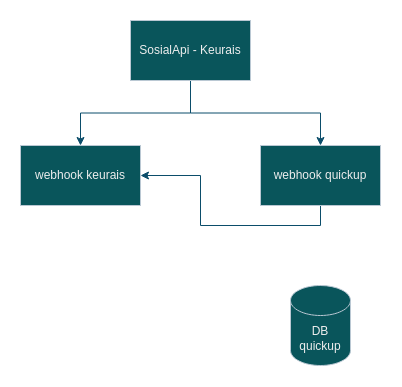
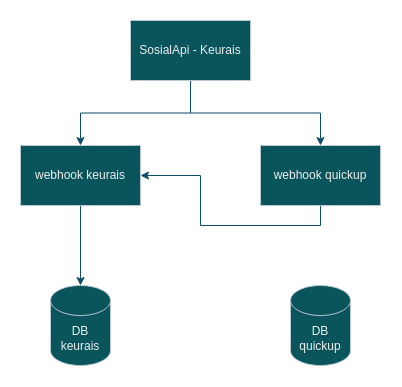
none -> (81, 242)
none -> (81, 326)
